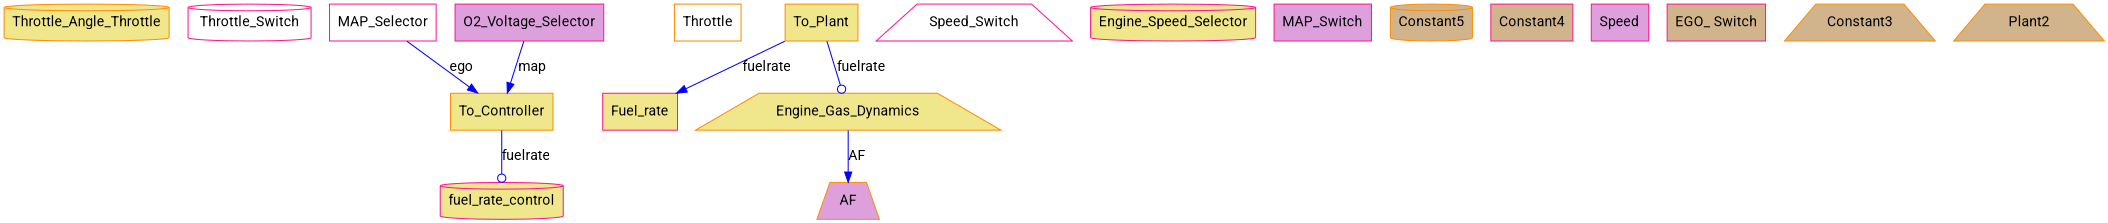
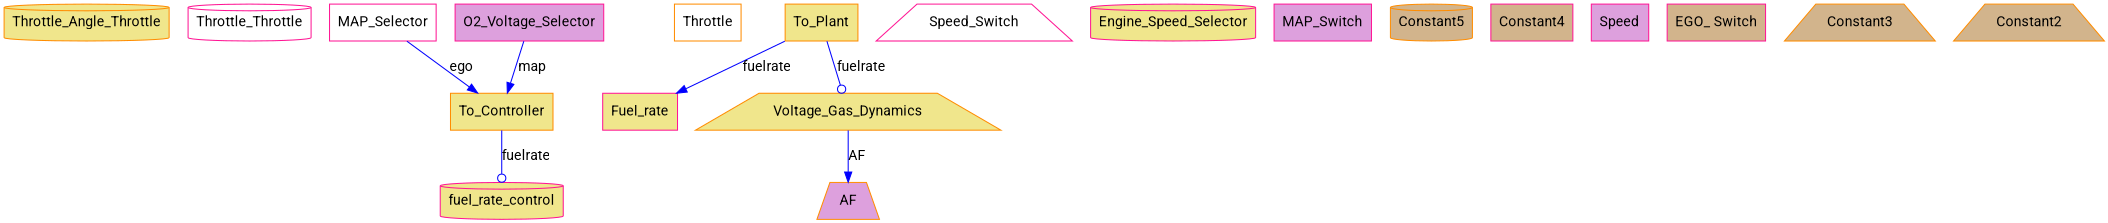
(250, 23) -> (250, 23)
(2029, 23) -> (2029, 23)
(848, 112) -> (848, 112)
